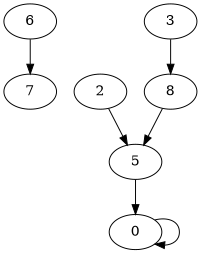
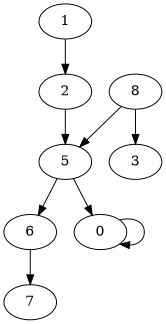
none -> (65, 21)
(171, 52) -> (136, 122)
none -> (50, 193)
